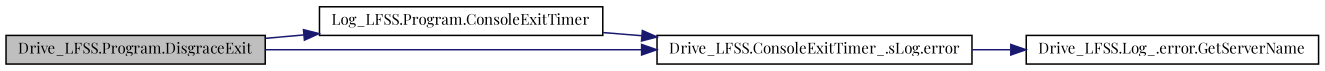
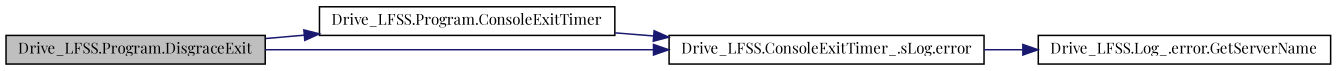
(461, 21) -> (467, 21)
